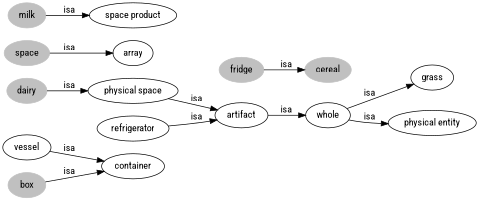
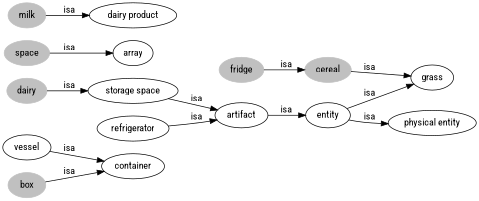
(133, 15) -> (133, 15)
none -> (377, 74)
(133, 91) -> (133, 91)
(328, 115) -> (328, 115)
